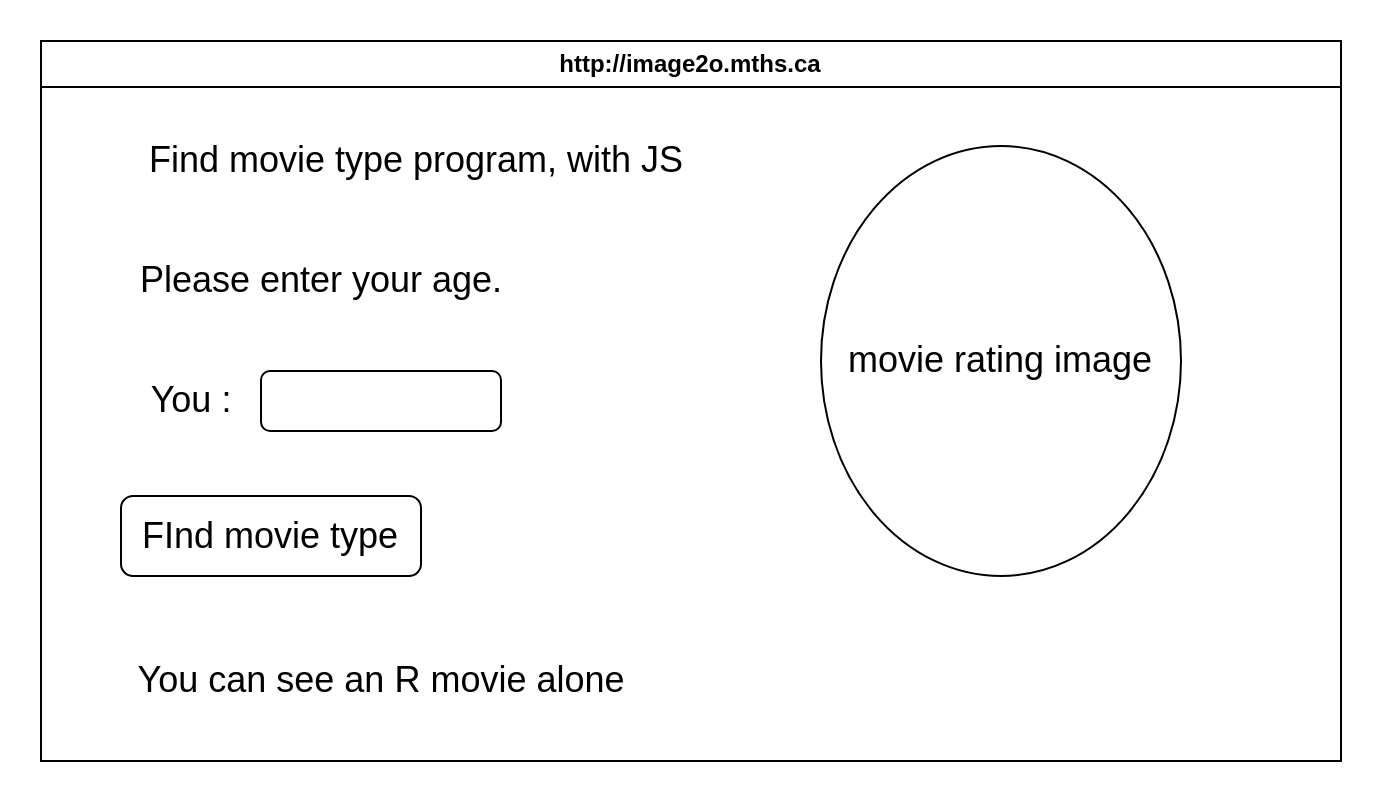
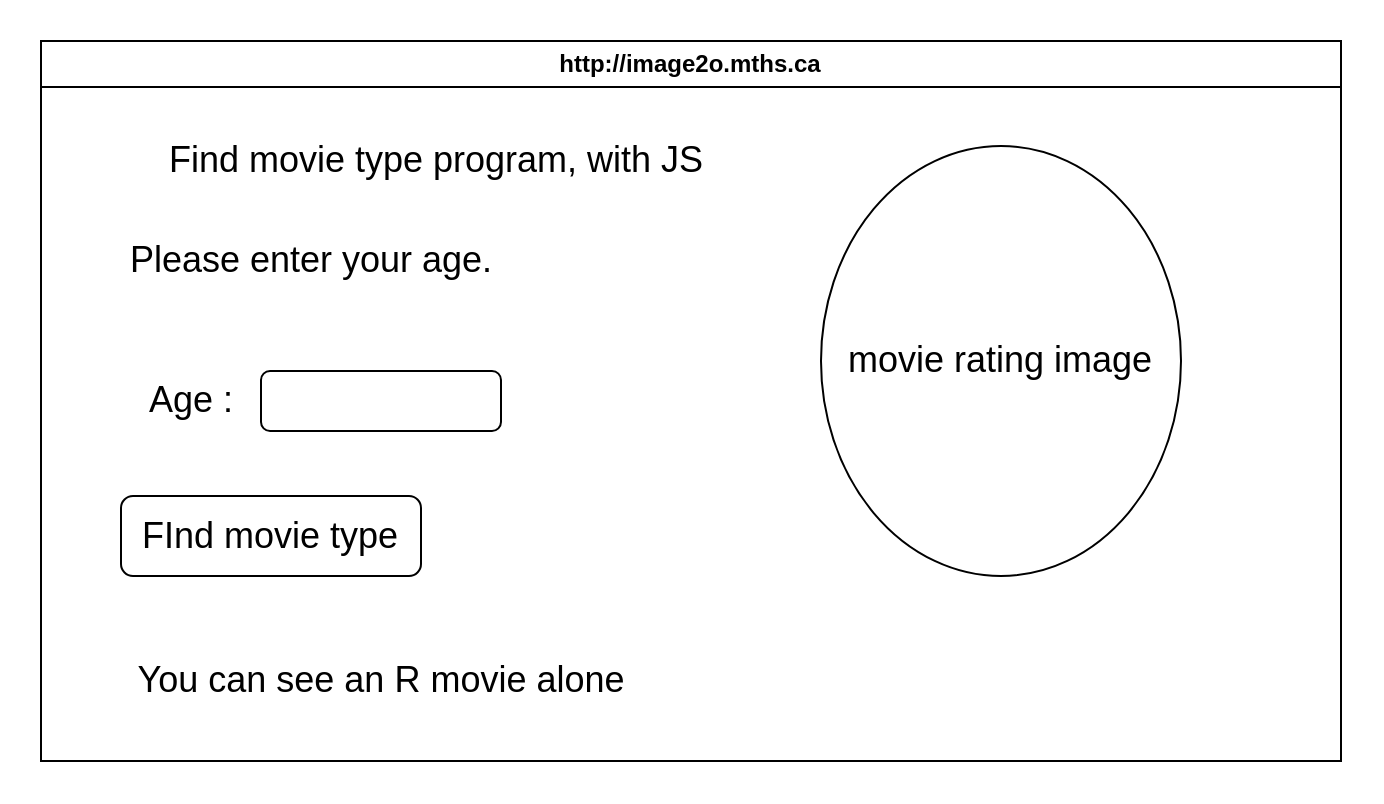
(421, 161) -> (441, 161)
(321, 281) -> (311, 261)
(192, 401) -> (192, 401)
